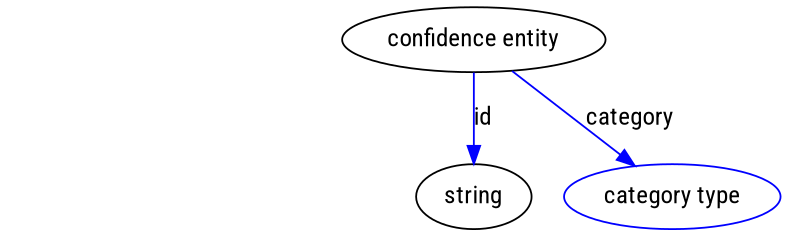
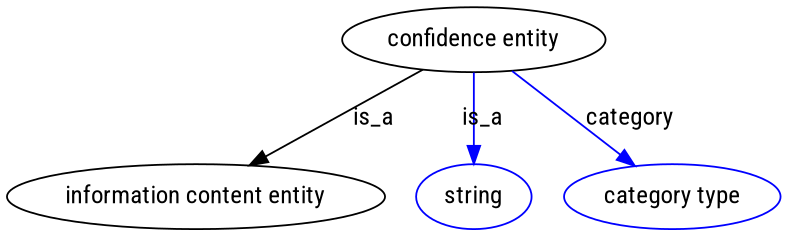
(483, 118) -> (483, 118)
none -> (196, 197)
(474, 197) -> (474, 197)
